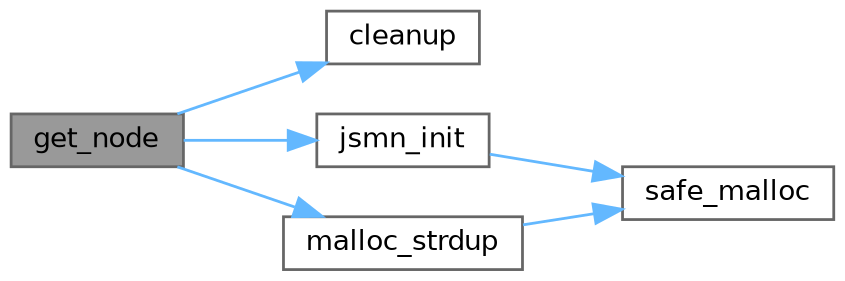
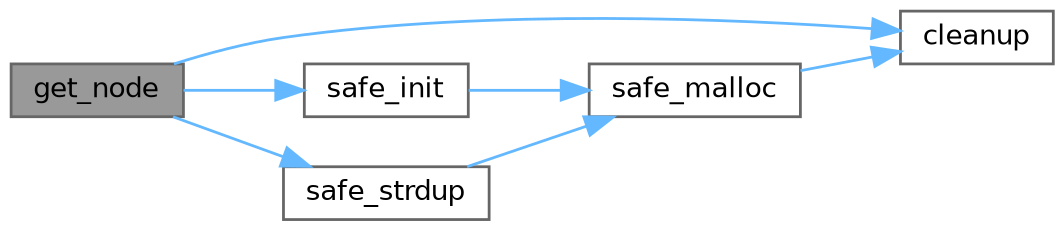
none -> (837, 64)
(403, 140) -> (386, 90)
(403, 243) -> (386, 193)
